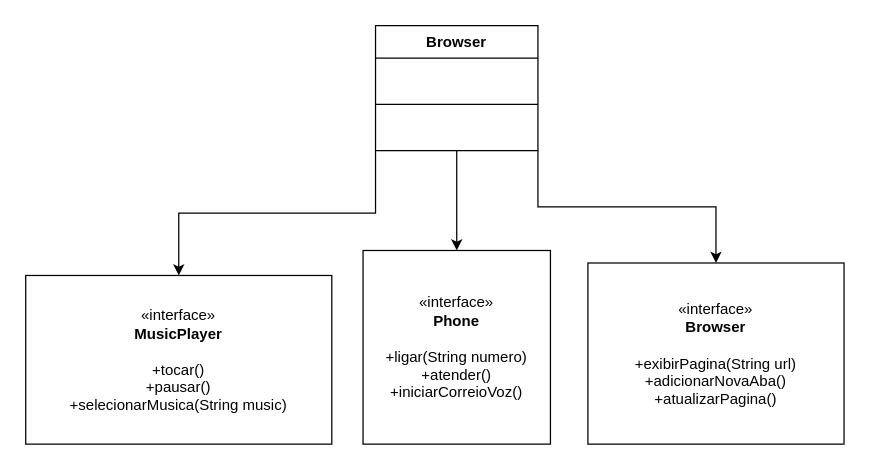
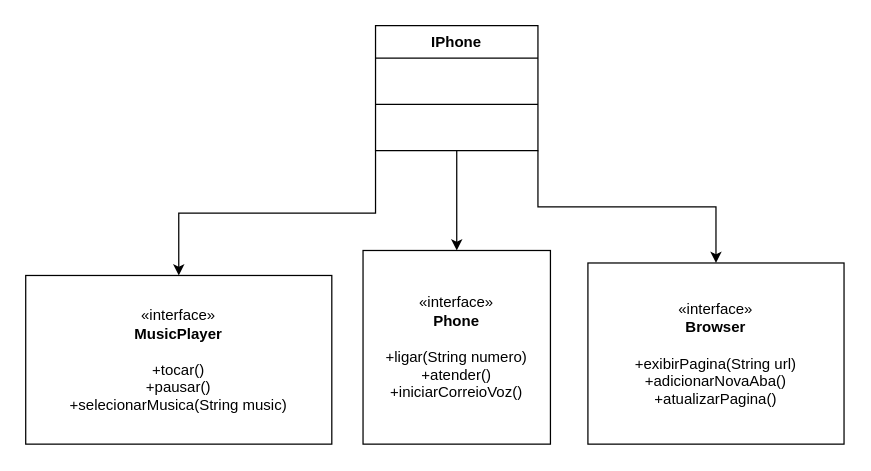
(457, 43) -> (457, 43)
